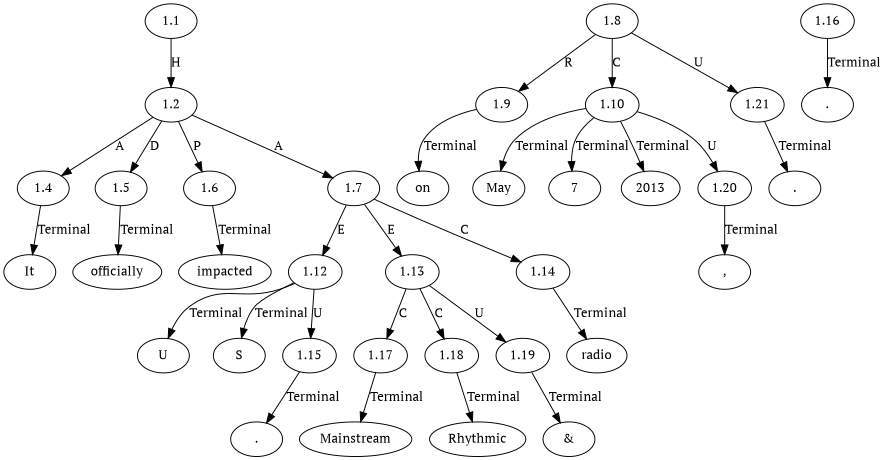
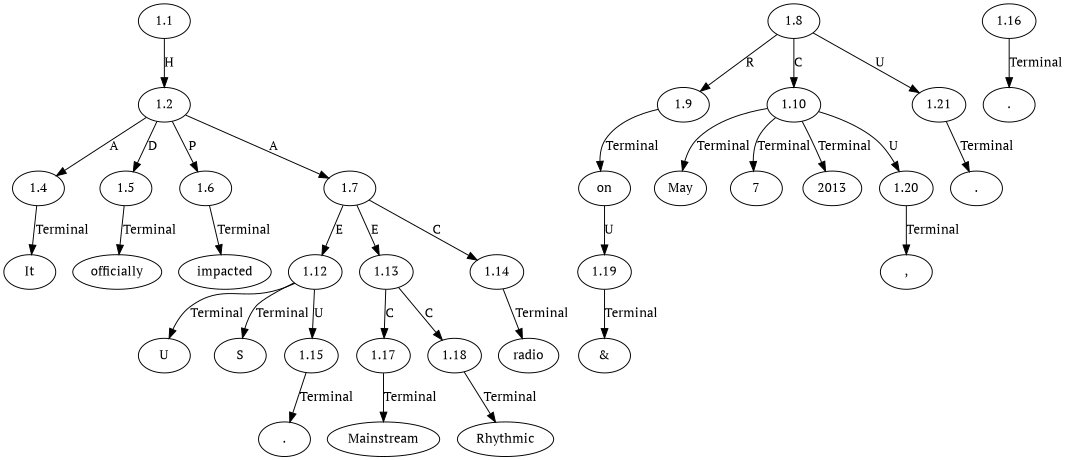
(464, 311) -> (605, 225)
